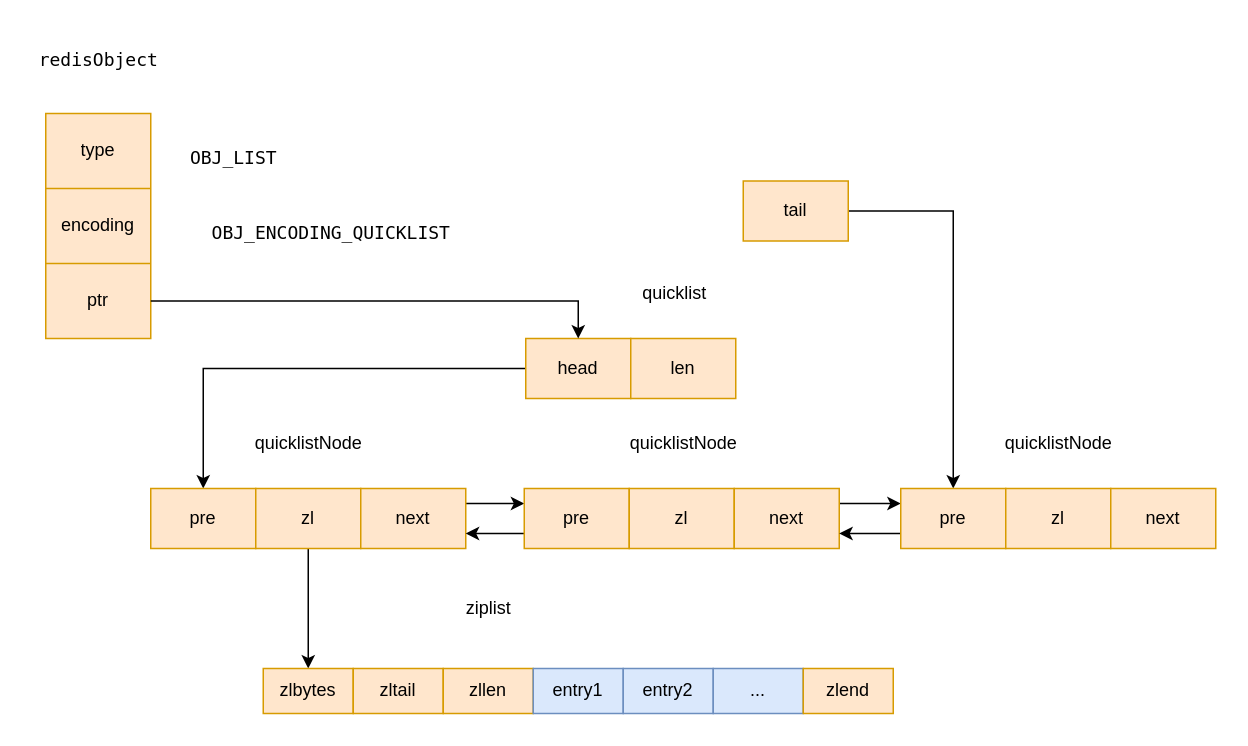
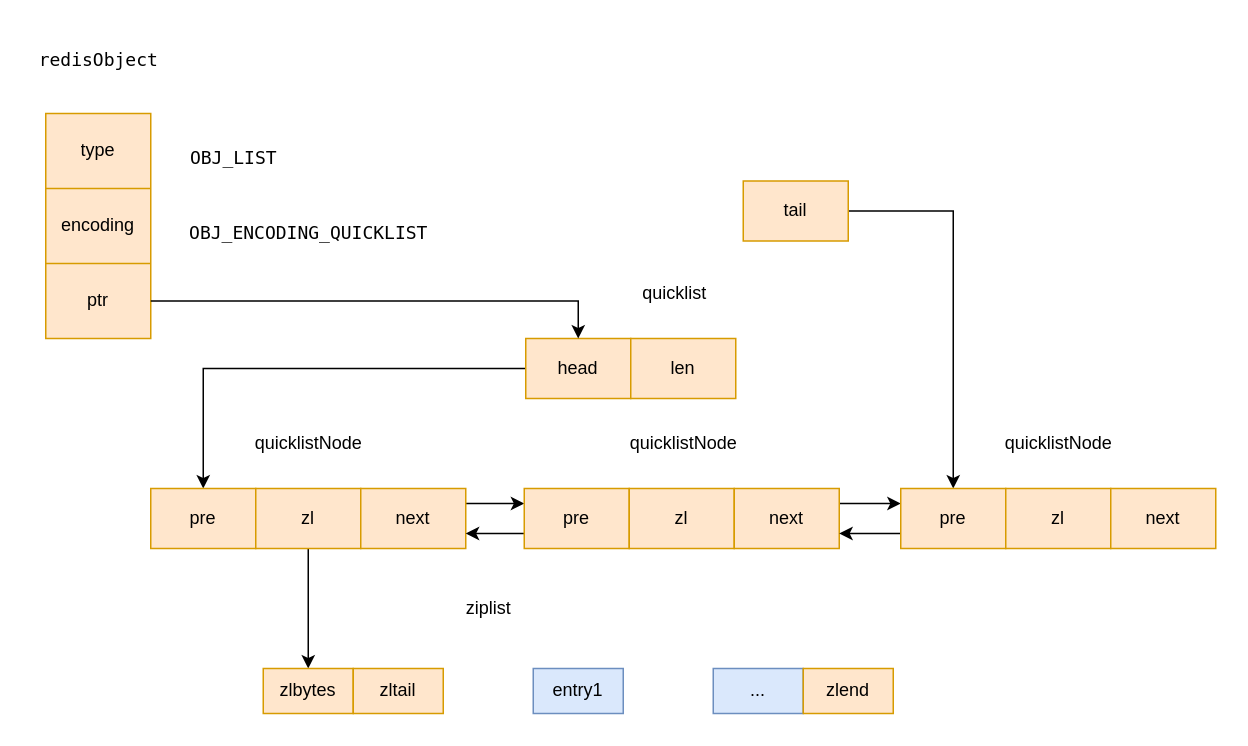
(331, 233) -> (308, 233)
(488, 691) -> none
(668, 691) -> none
